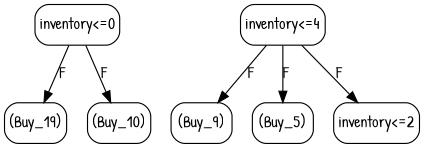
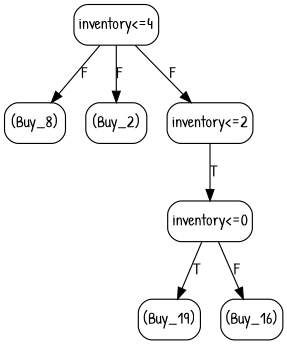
(63, 74) -> (197, 270)
(119, 123) -> (252, 320)
(202, 123) -> (35, 123)
(283, 123) -> (116, 123)
none -> (210, 167)
